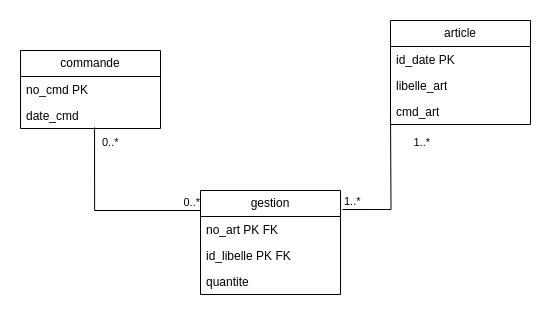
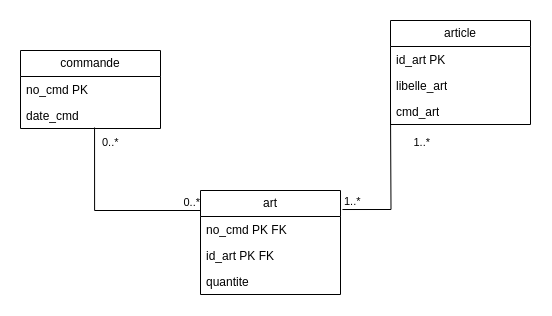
(427, 61) -> (424, 61)
(271, 204) -> (271, 204)
(244, 231) -> (244, 231)
(249, 257) -> (242, 257)
